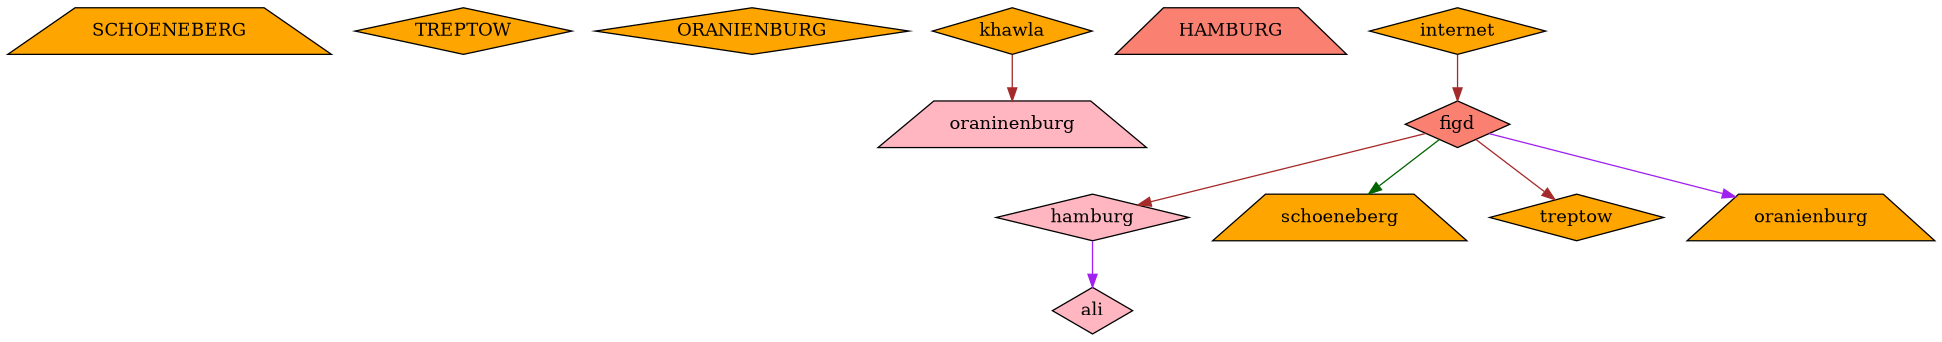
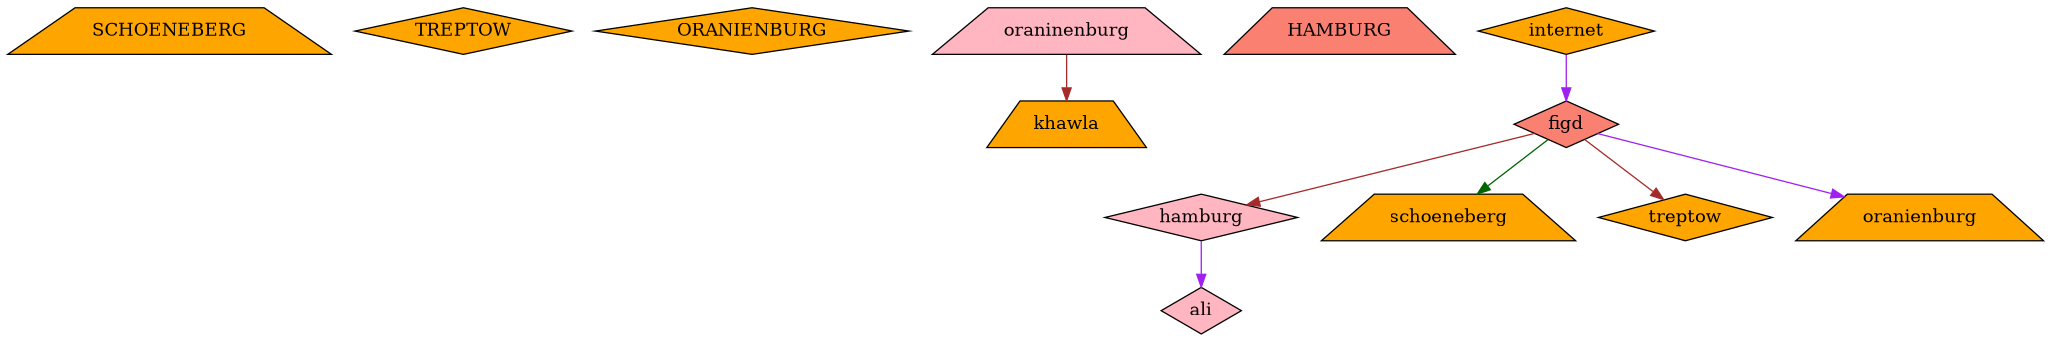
(1012, 31) -> (1067, 124)
(1012, 71) -> (1067, 71)
(1458, 71) -> (1566, 71)
